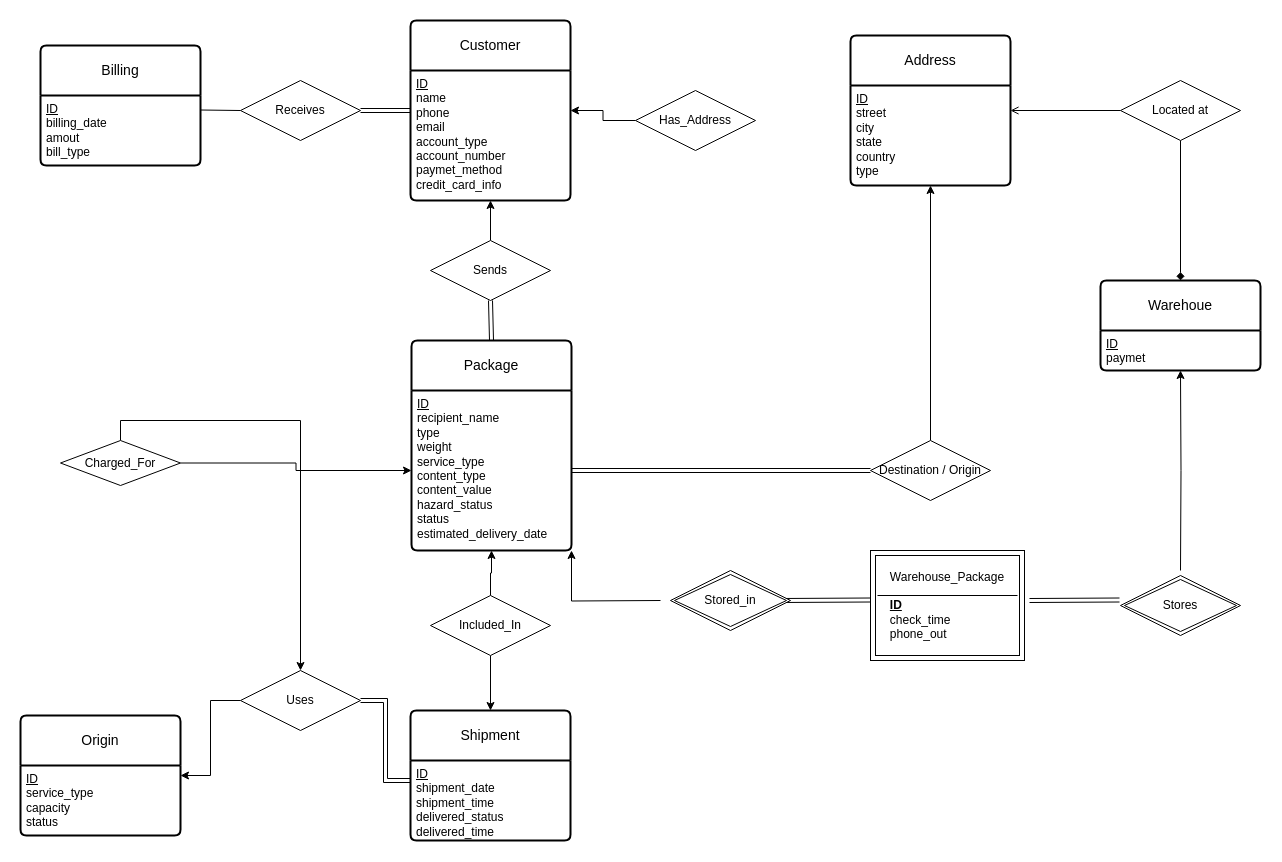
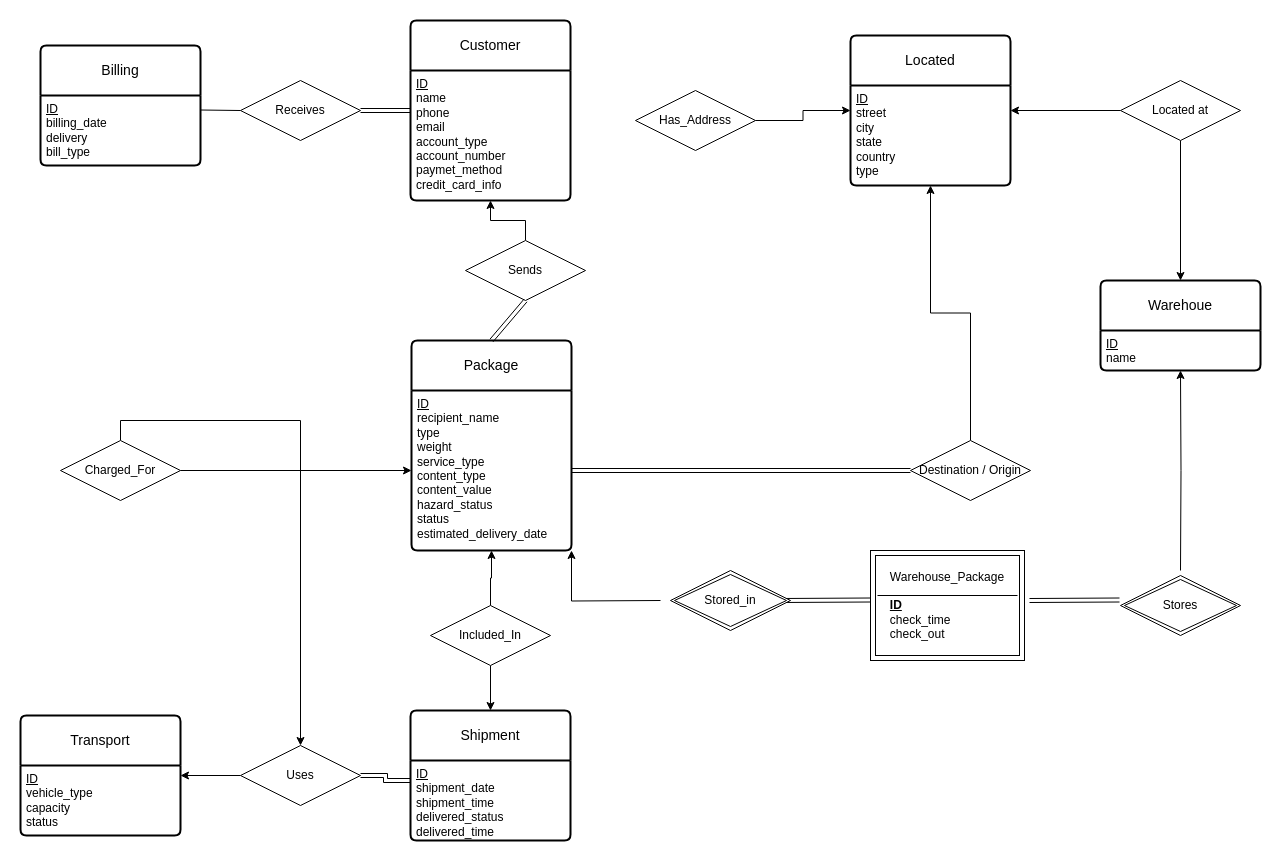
(931, 61) -> (931, 61)
(1016, 111) -> (1018, 111)
(603, 119) -> none
none -> (803, 119)
(81, 131) -> (81, 131)
(491, 271) -> (526, 271)
(1181, 272) -> (1181, 272)
(1127, 352) -> (1120, 352)
(121, 463) -> (121, 471)
(931, 471) -> (971, 471)
(948, 606) -> (948, 606)
(491, 626) -> (491, 636)
(301, 701) -> (301, 776)
(101, 741) -> (101, 741)
(65, 801) -> (64, 801)
